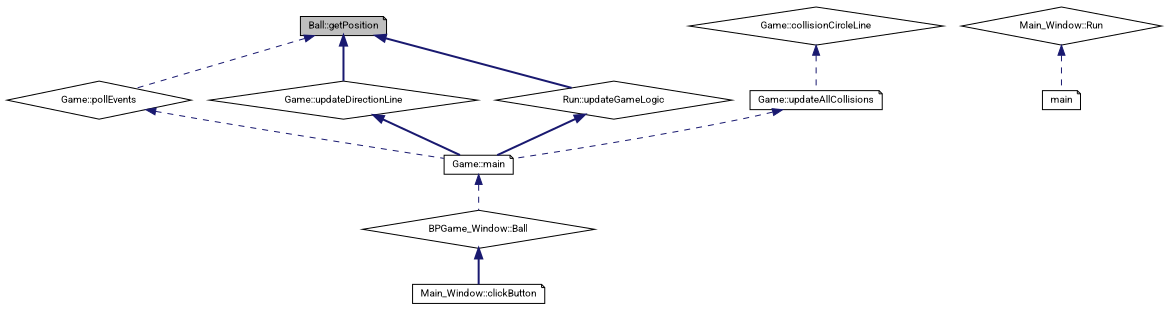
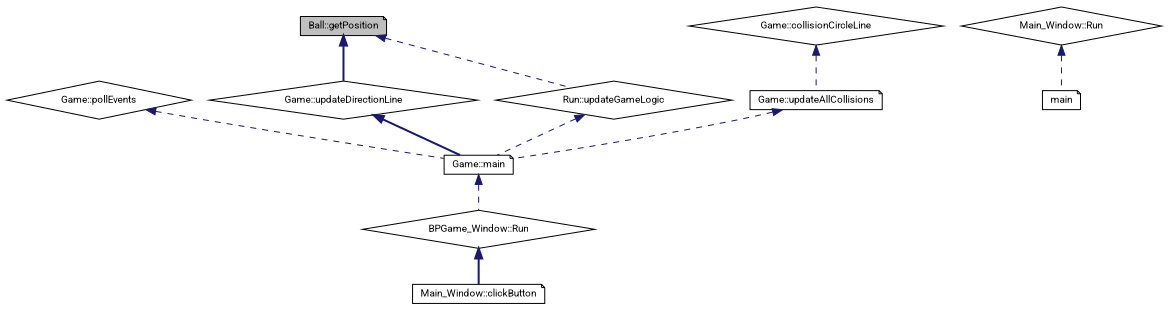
(220, 63) -> none
(479, 63) -> (479, 63)
(536, 137) -> (536, 137)
(479, 229) -> (479, 229)
